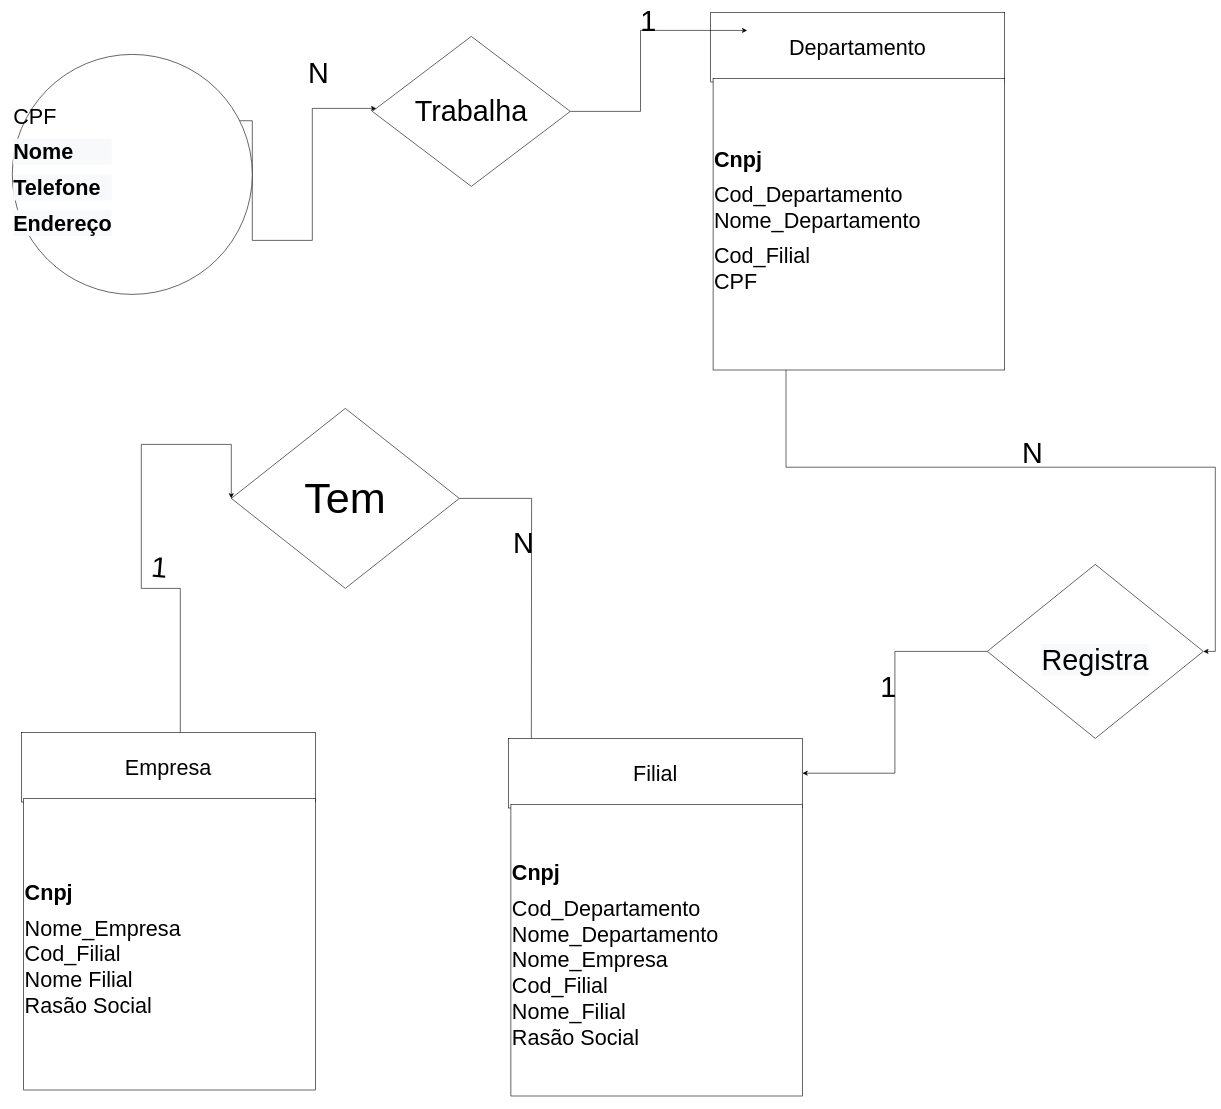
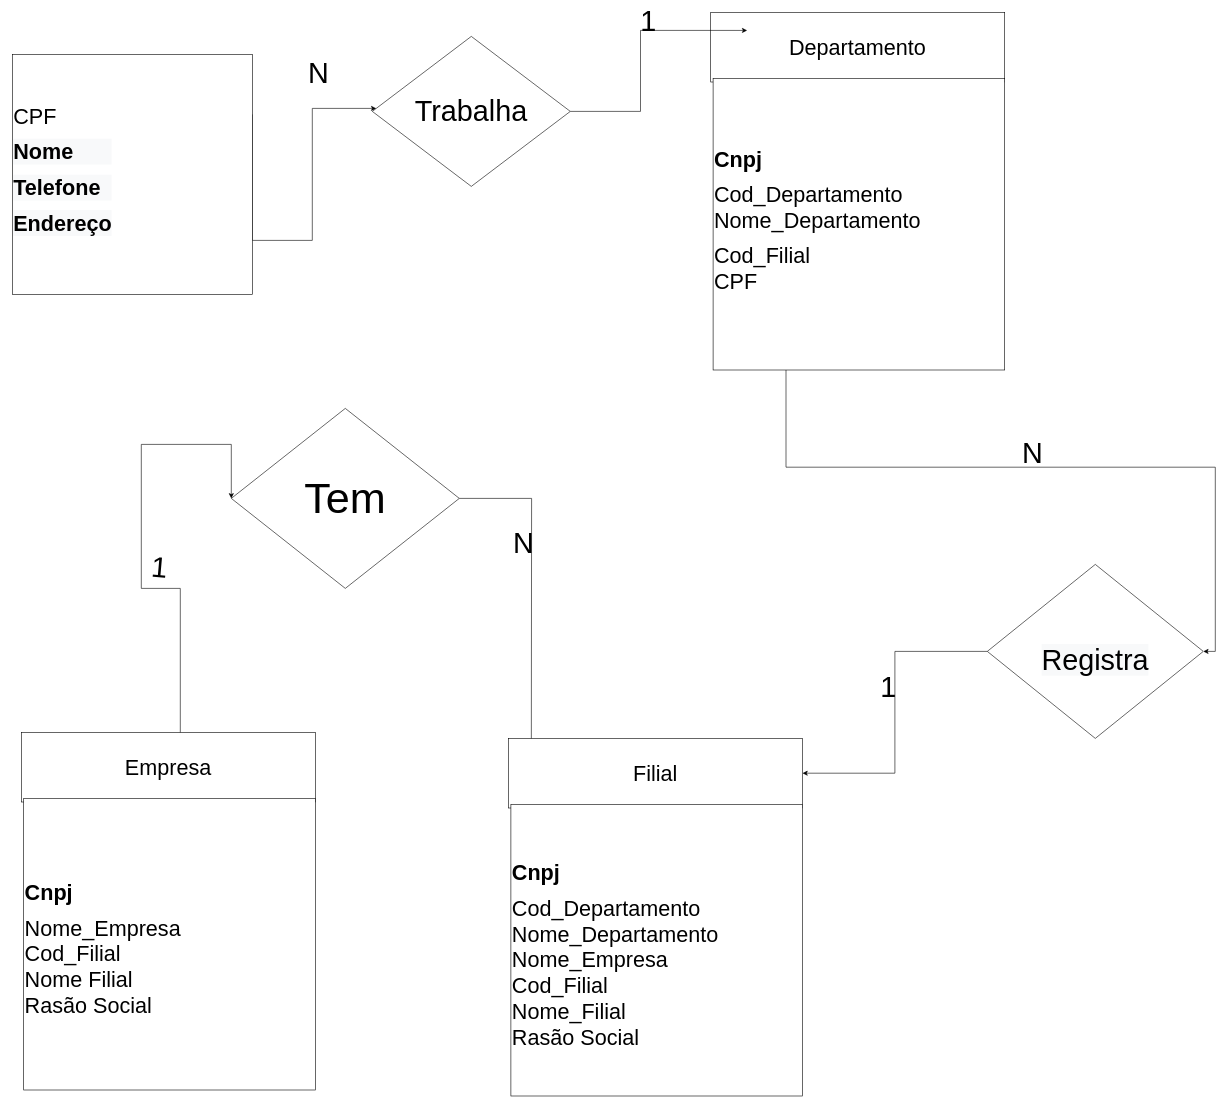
(132, 174) -> (132, 174)
